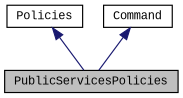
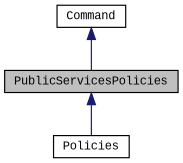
(72, 54) -> (91, 120)
